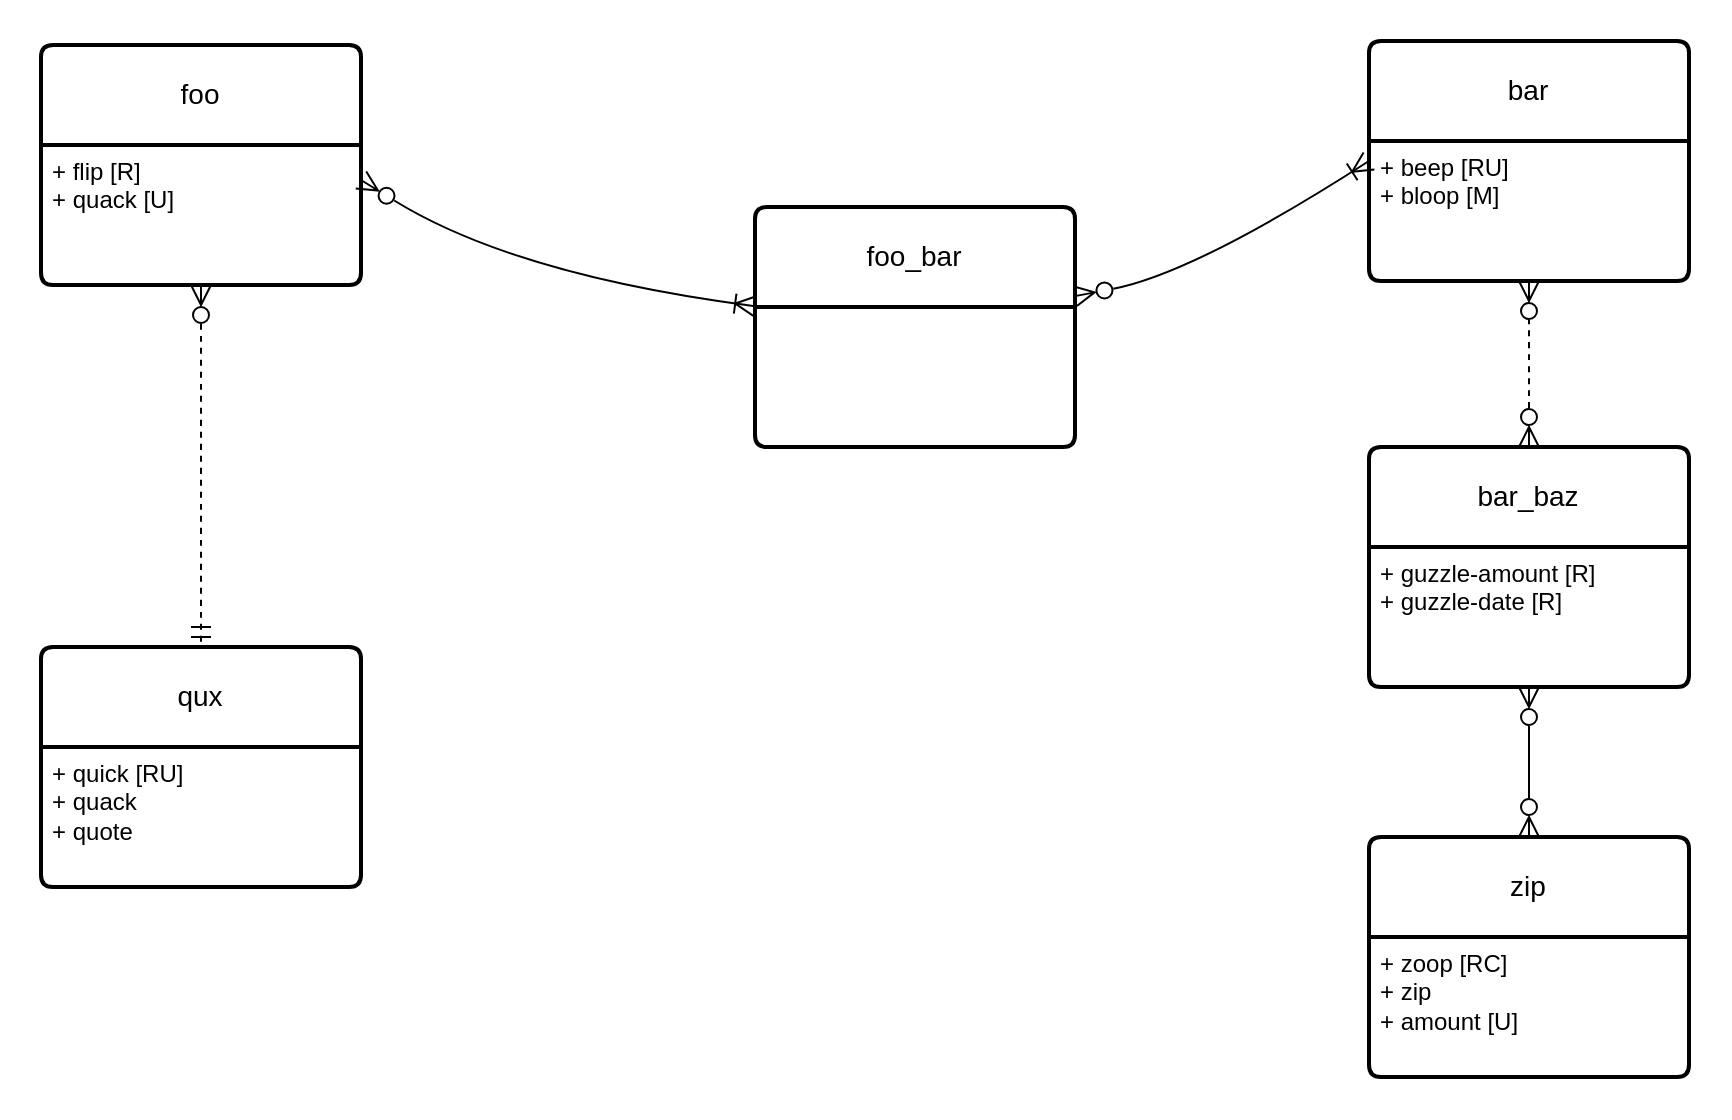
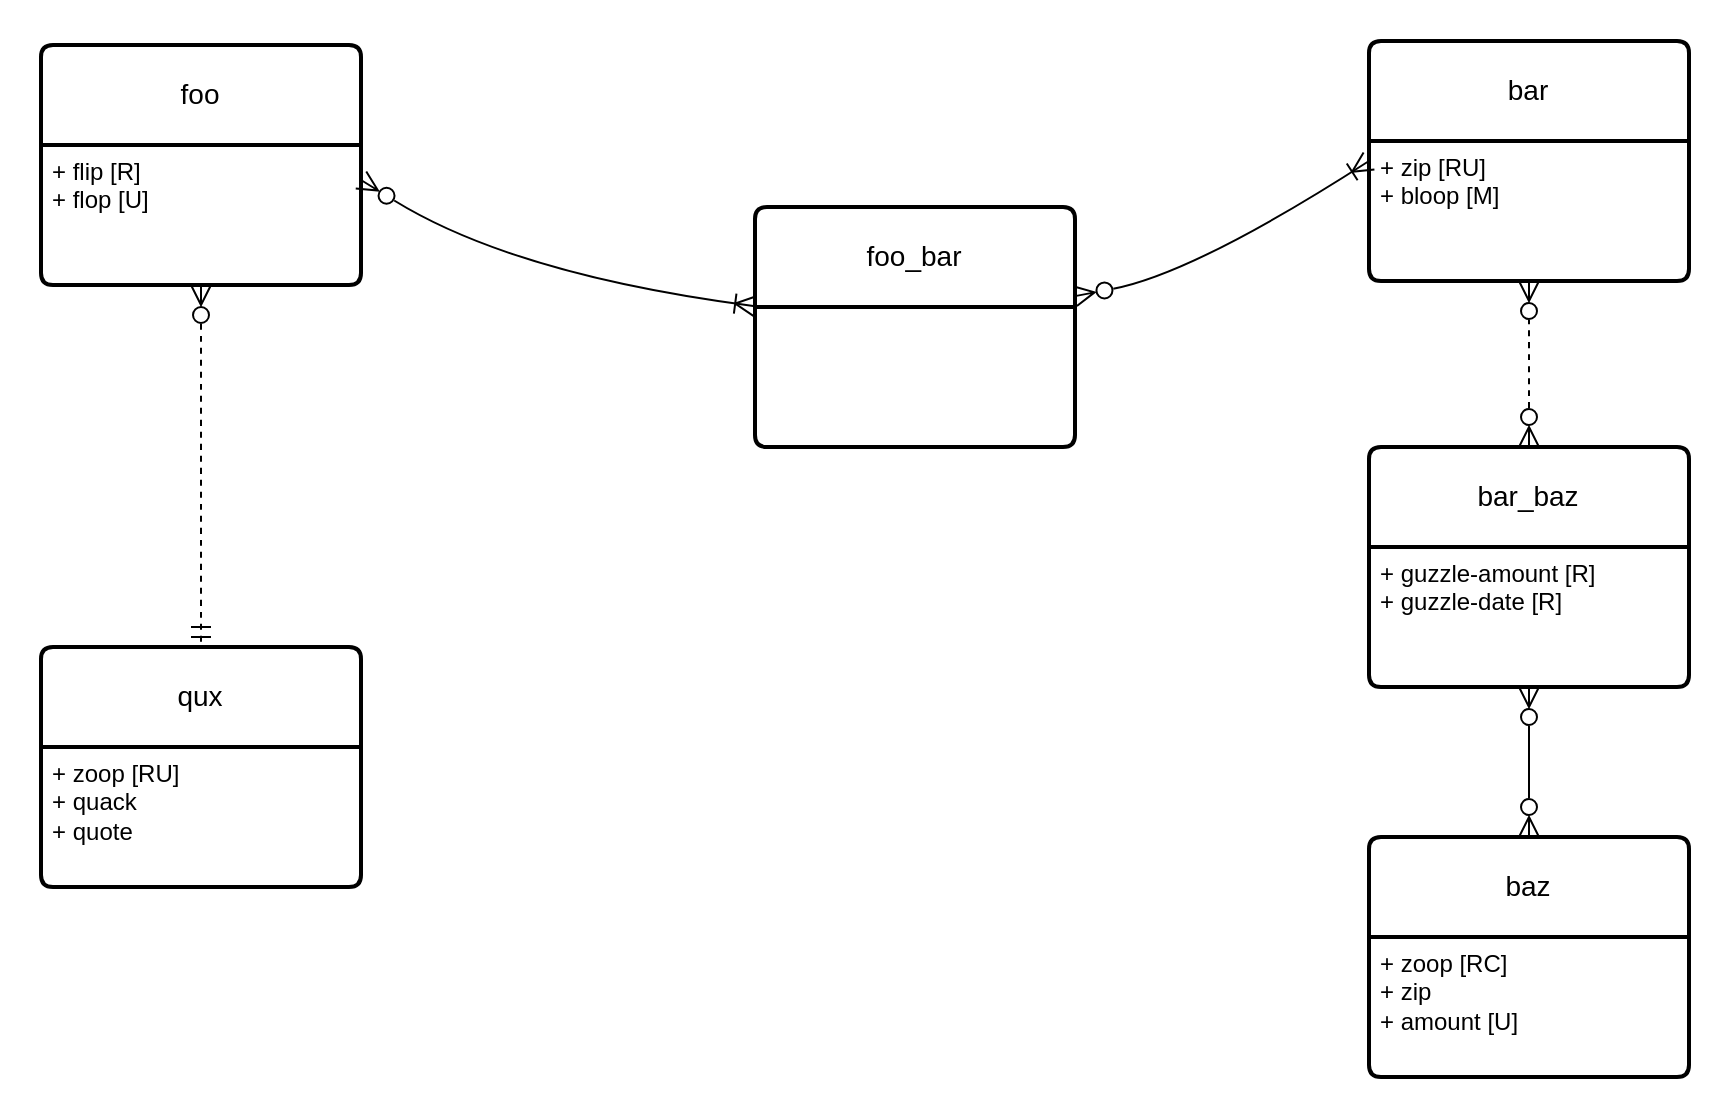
(1449, 184) -> (1446, 184)
(121, 188) -> (111, 188)
(124, 804) -> (121, 804)
(1529, 887) -> (1529, 887)
